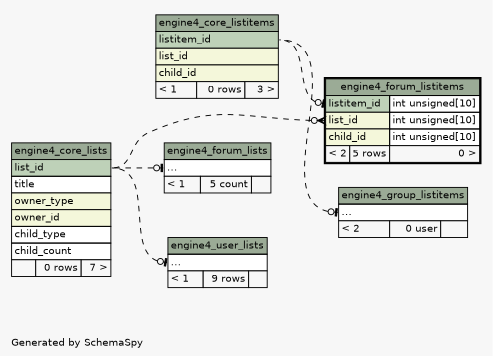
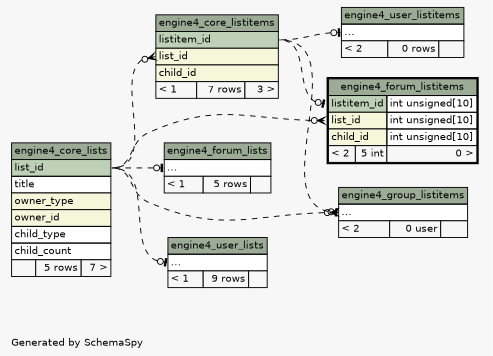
none -> (403, 32)
(225, 90) -> (225, 90)
none -> (134, 119)
(370, 154) -> (373, 154)
(229, 184) -> (231, 184)
none -> (209, 219)
(61, 268) -> (61, 268)
